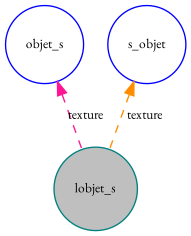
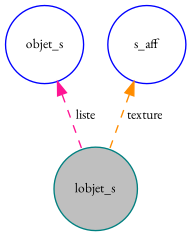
(147, 45) -> (147, 45)
(84, 115) -> (84, 115)
